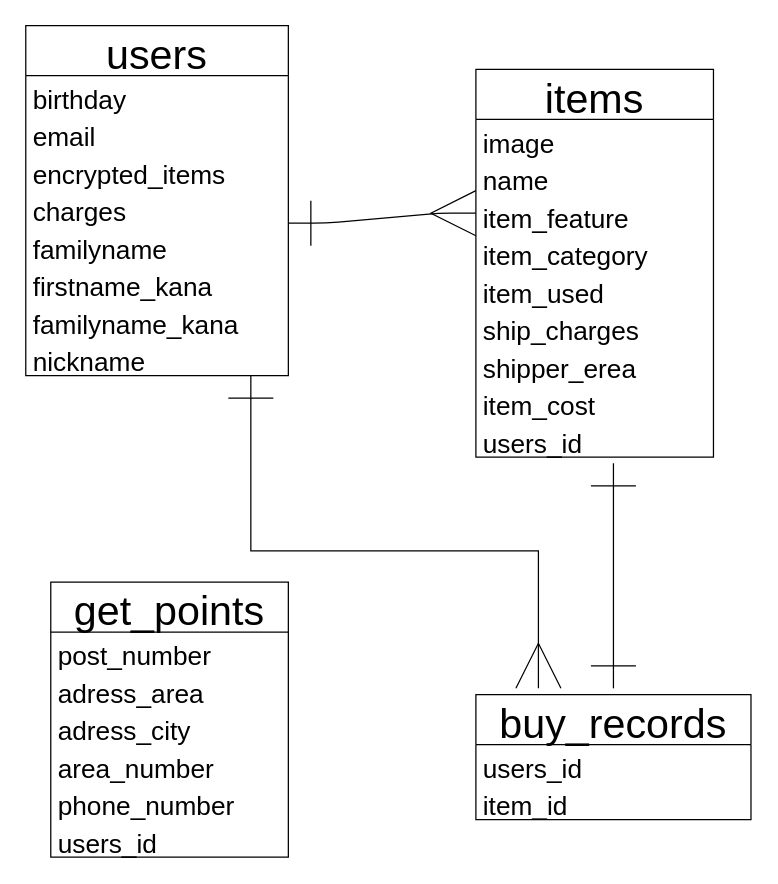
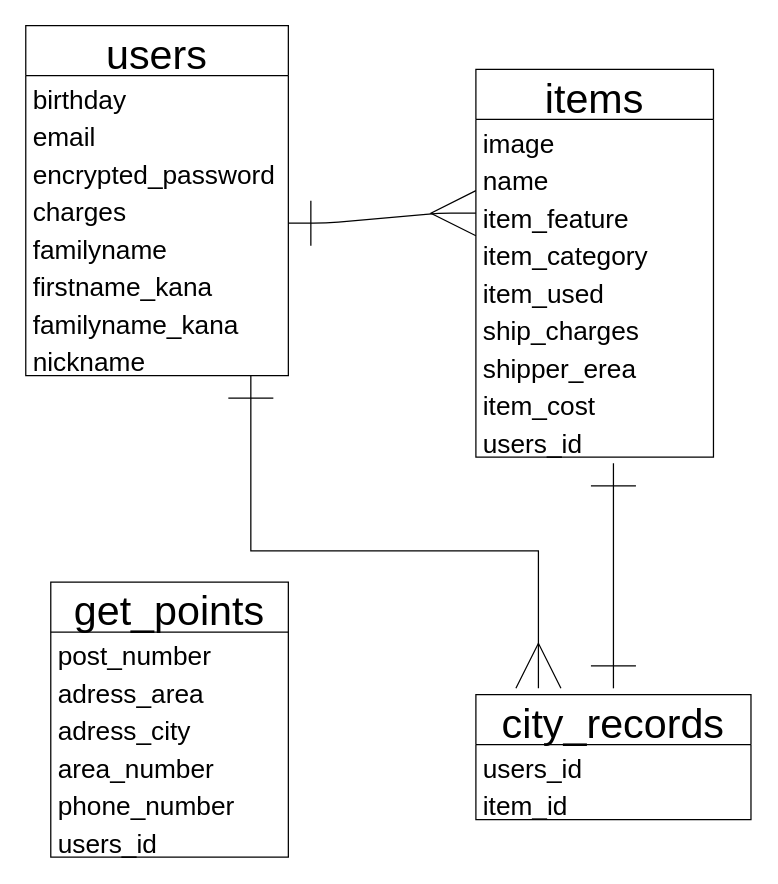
(139, 175) -> (165, 175)
(613, 724) -> (613, 724)
